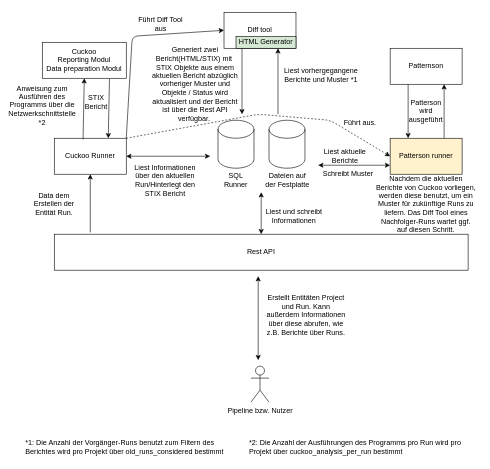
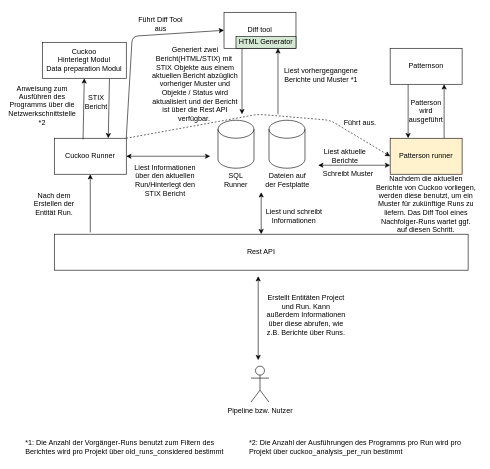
(84, 60) -> (84, 60)
(54, 204) -> (54, 204)
